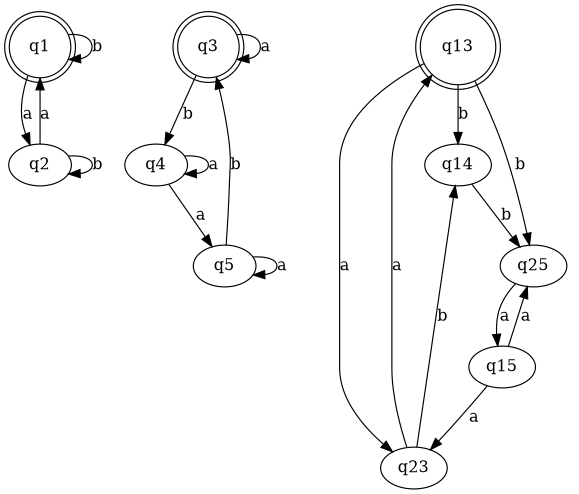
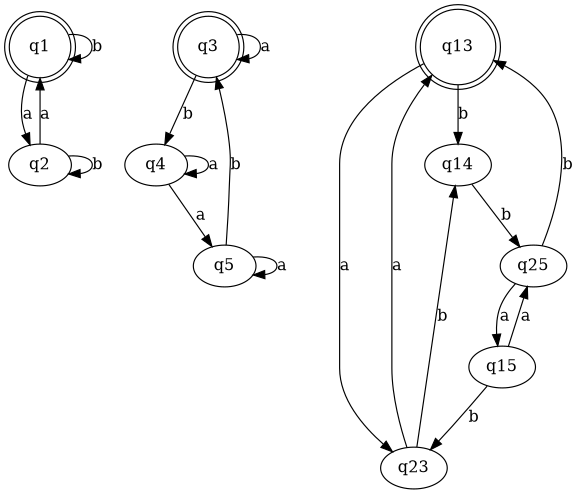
(506, 156) -> (561, 146)
(474, 418) -> (474, 418)
